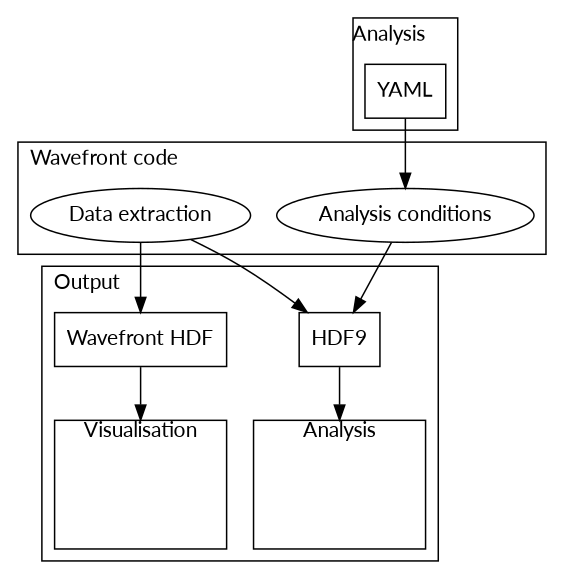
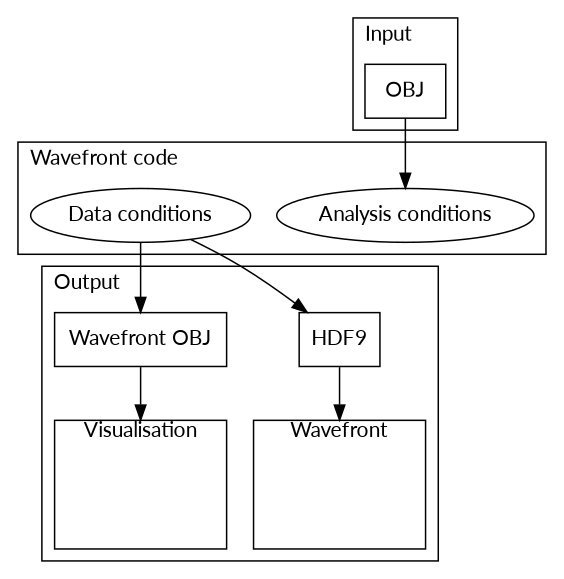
(389, 35) -> (389, 35)
(405, 91) -> (405, 91)
(141, 215) -> (141, 215)
(373, 276) -> none
(141, 340) -> (141, 340)
(340, 485) -> (340, 485)
